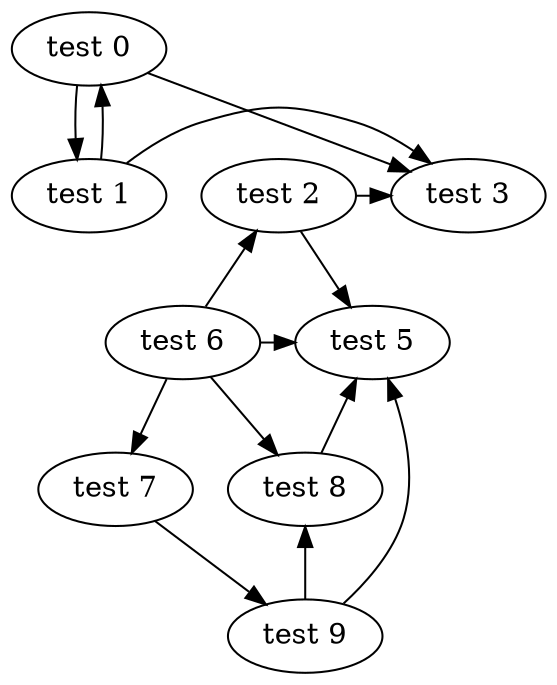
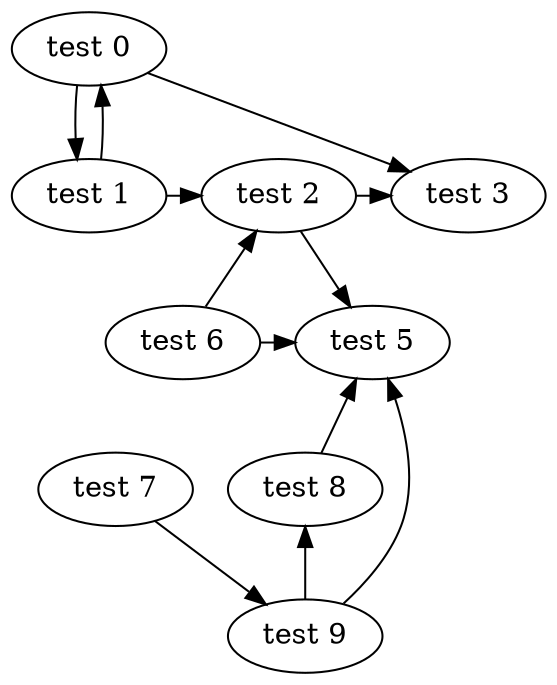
(276, 108) -> (173, 196)
(154, 407) -> none
(237, 408) -> none
